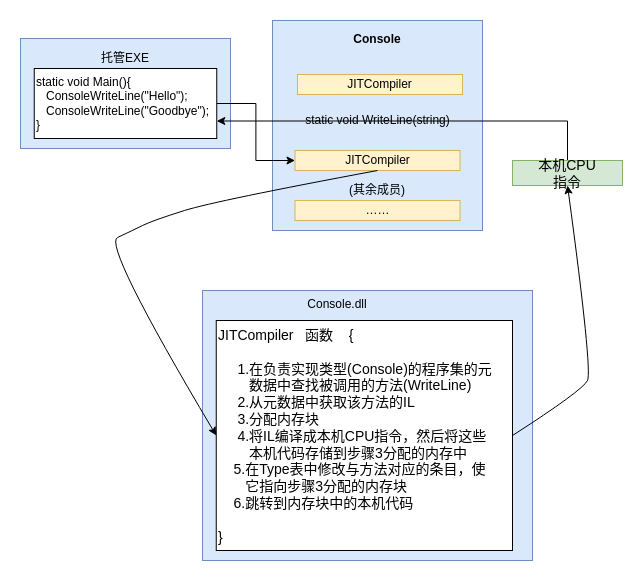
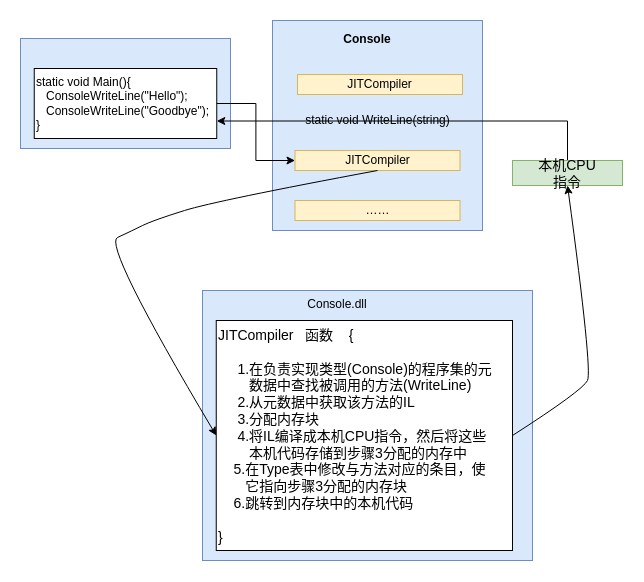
(378, 40) -> (368, 40)
(126, 59) -> none
(378, 191) -> none
